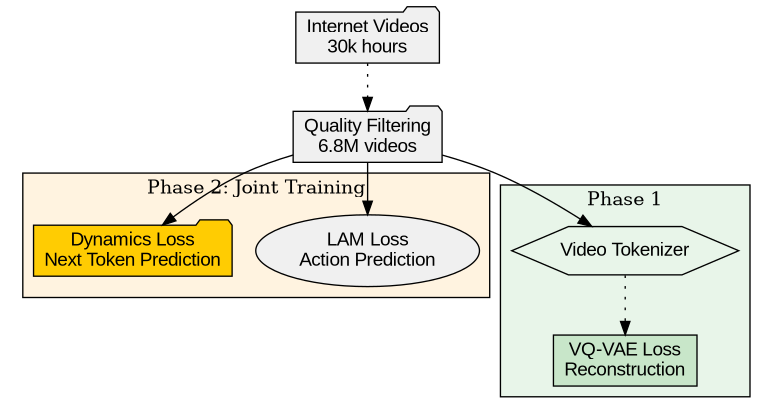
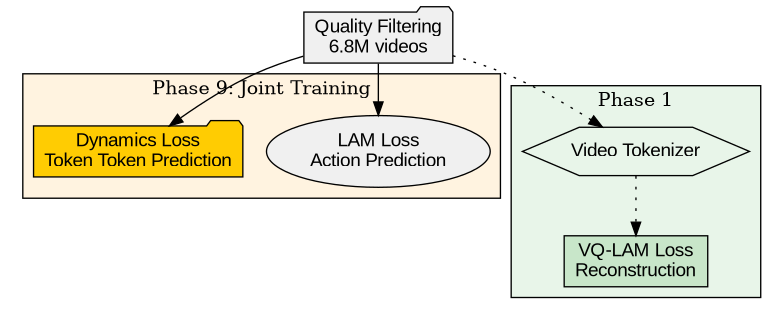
(368, 38) -> none
(503, 177) -> (514, 77)
(256, 189) -> (262, 89)
(133, 251) -> (138, 151)
(625, 361) -> (636, 261)
